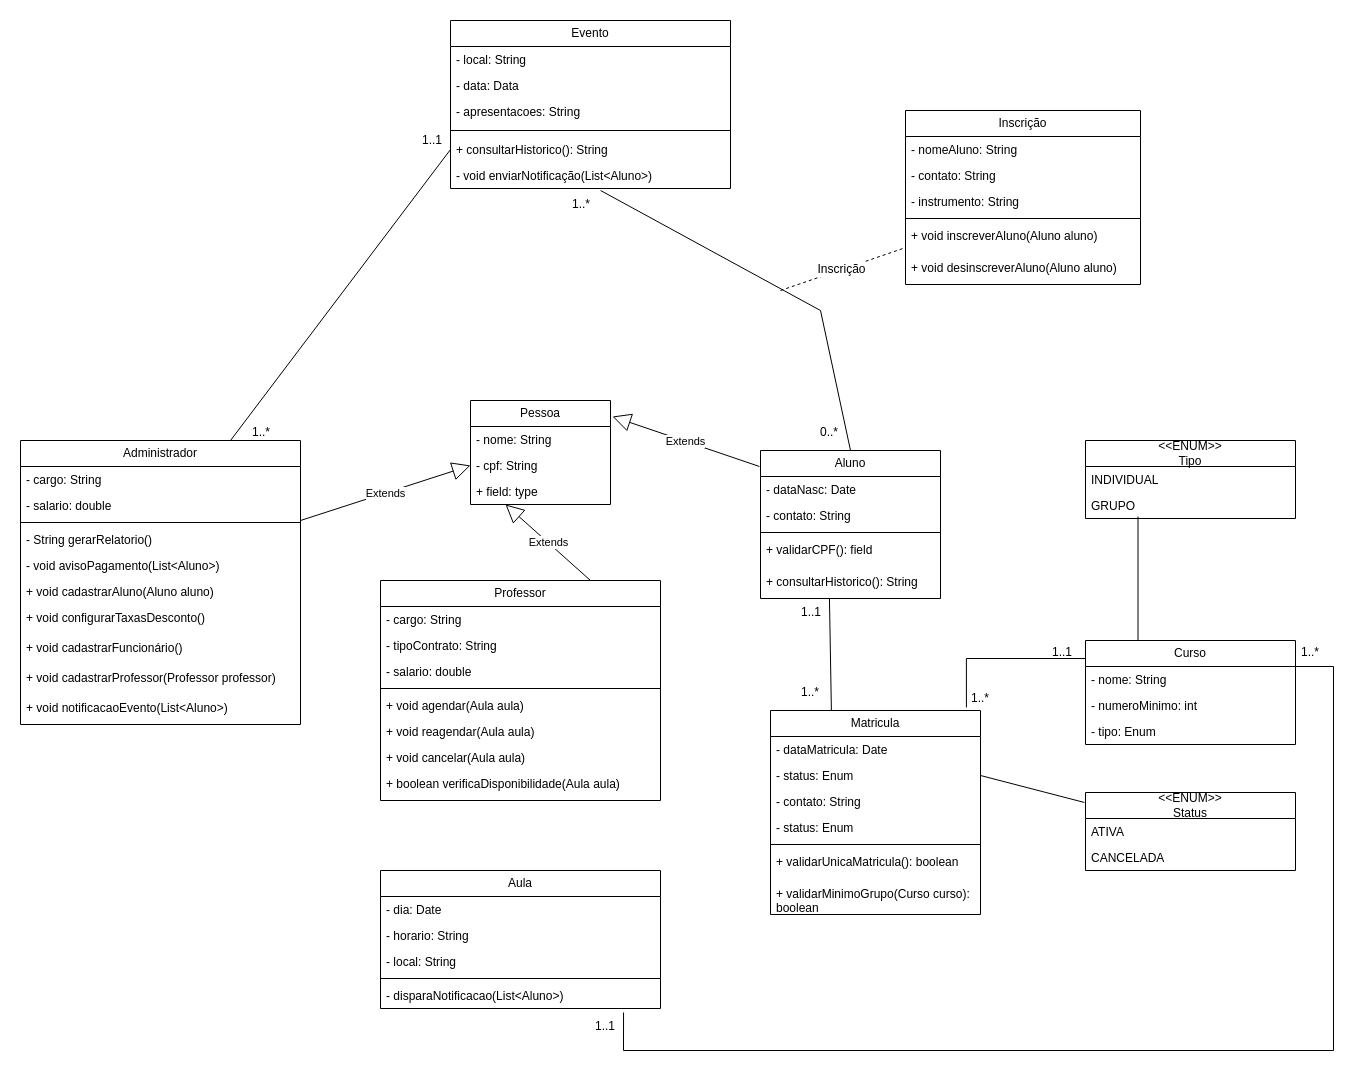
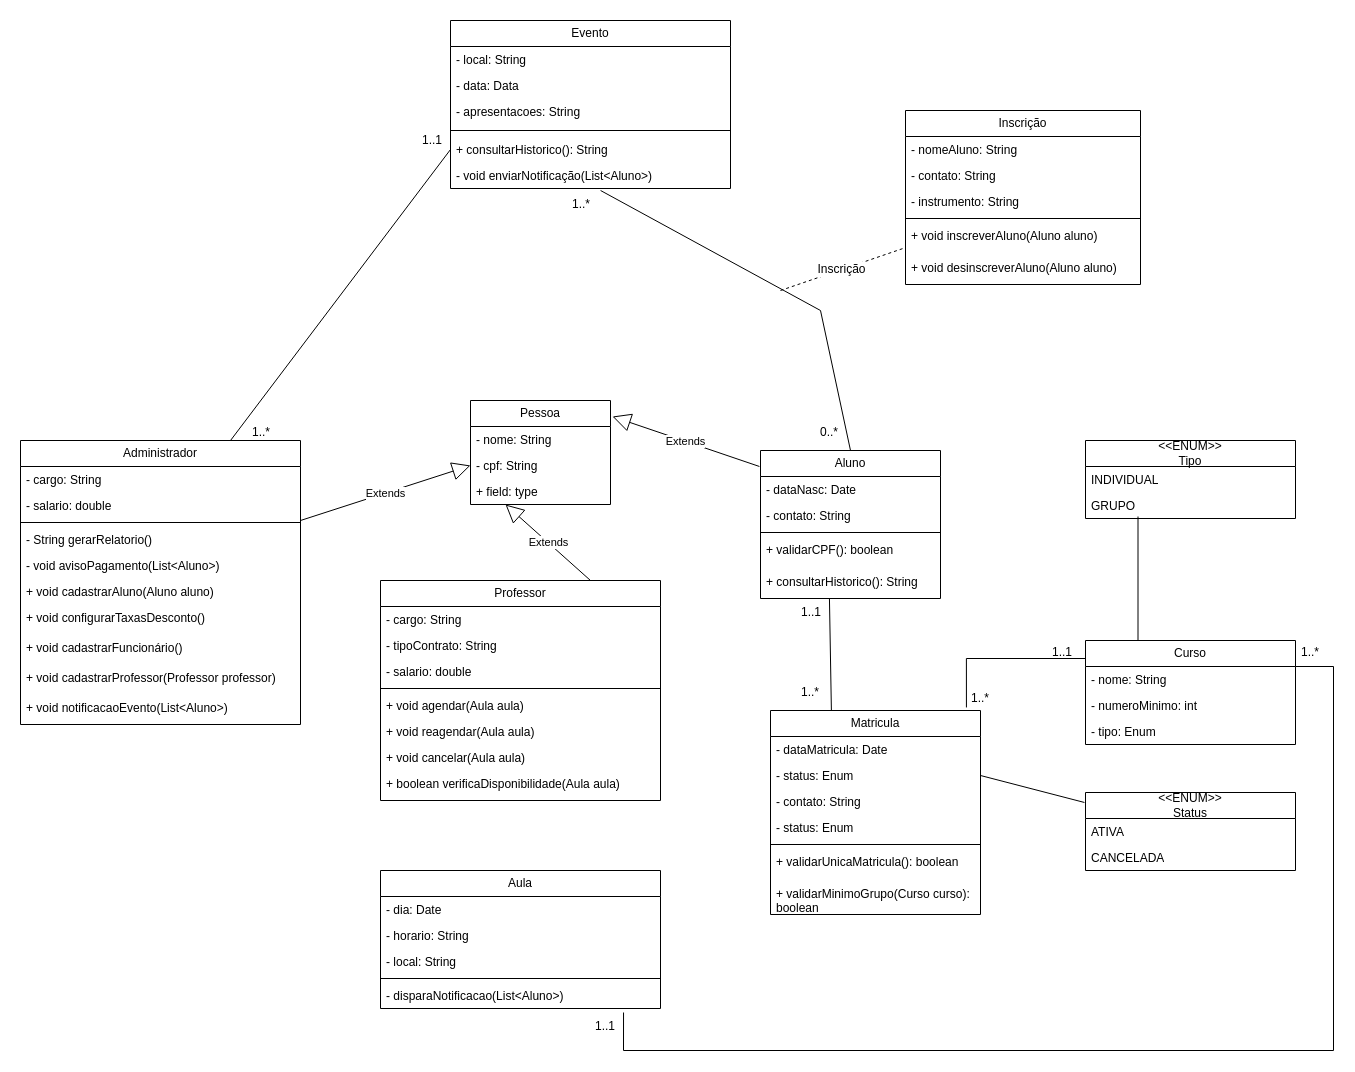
(826, 551) -> (834, 551)
